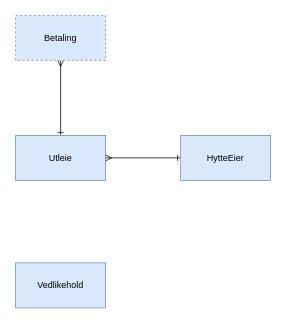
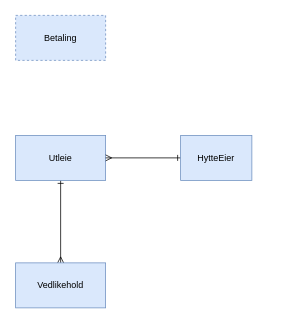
(60, 98) -> none
(225, 158) -> (216, 158)
none -> (60, 222)
